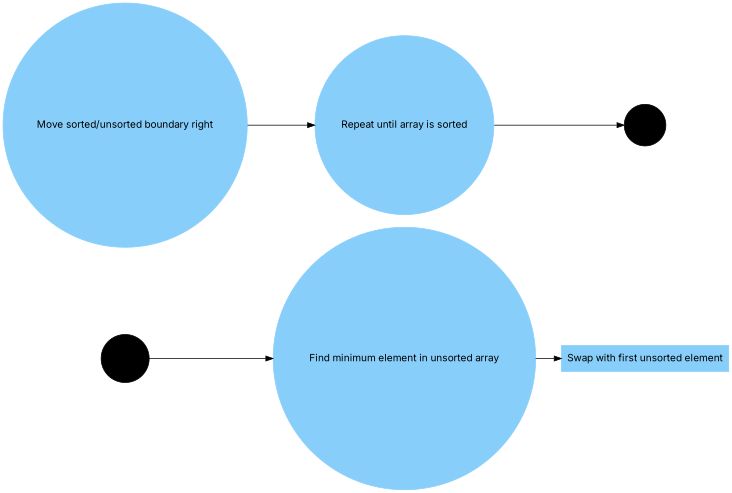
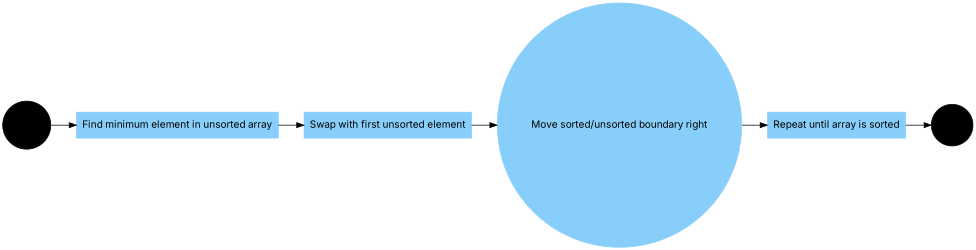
(404, 125) -> (837, 125)
none -> (481, 125)
(404, 359) -> (177, 125)
